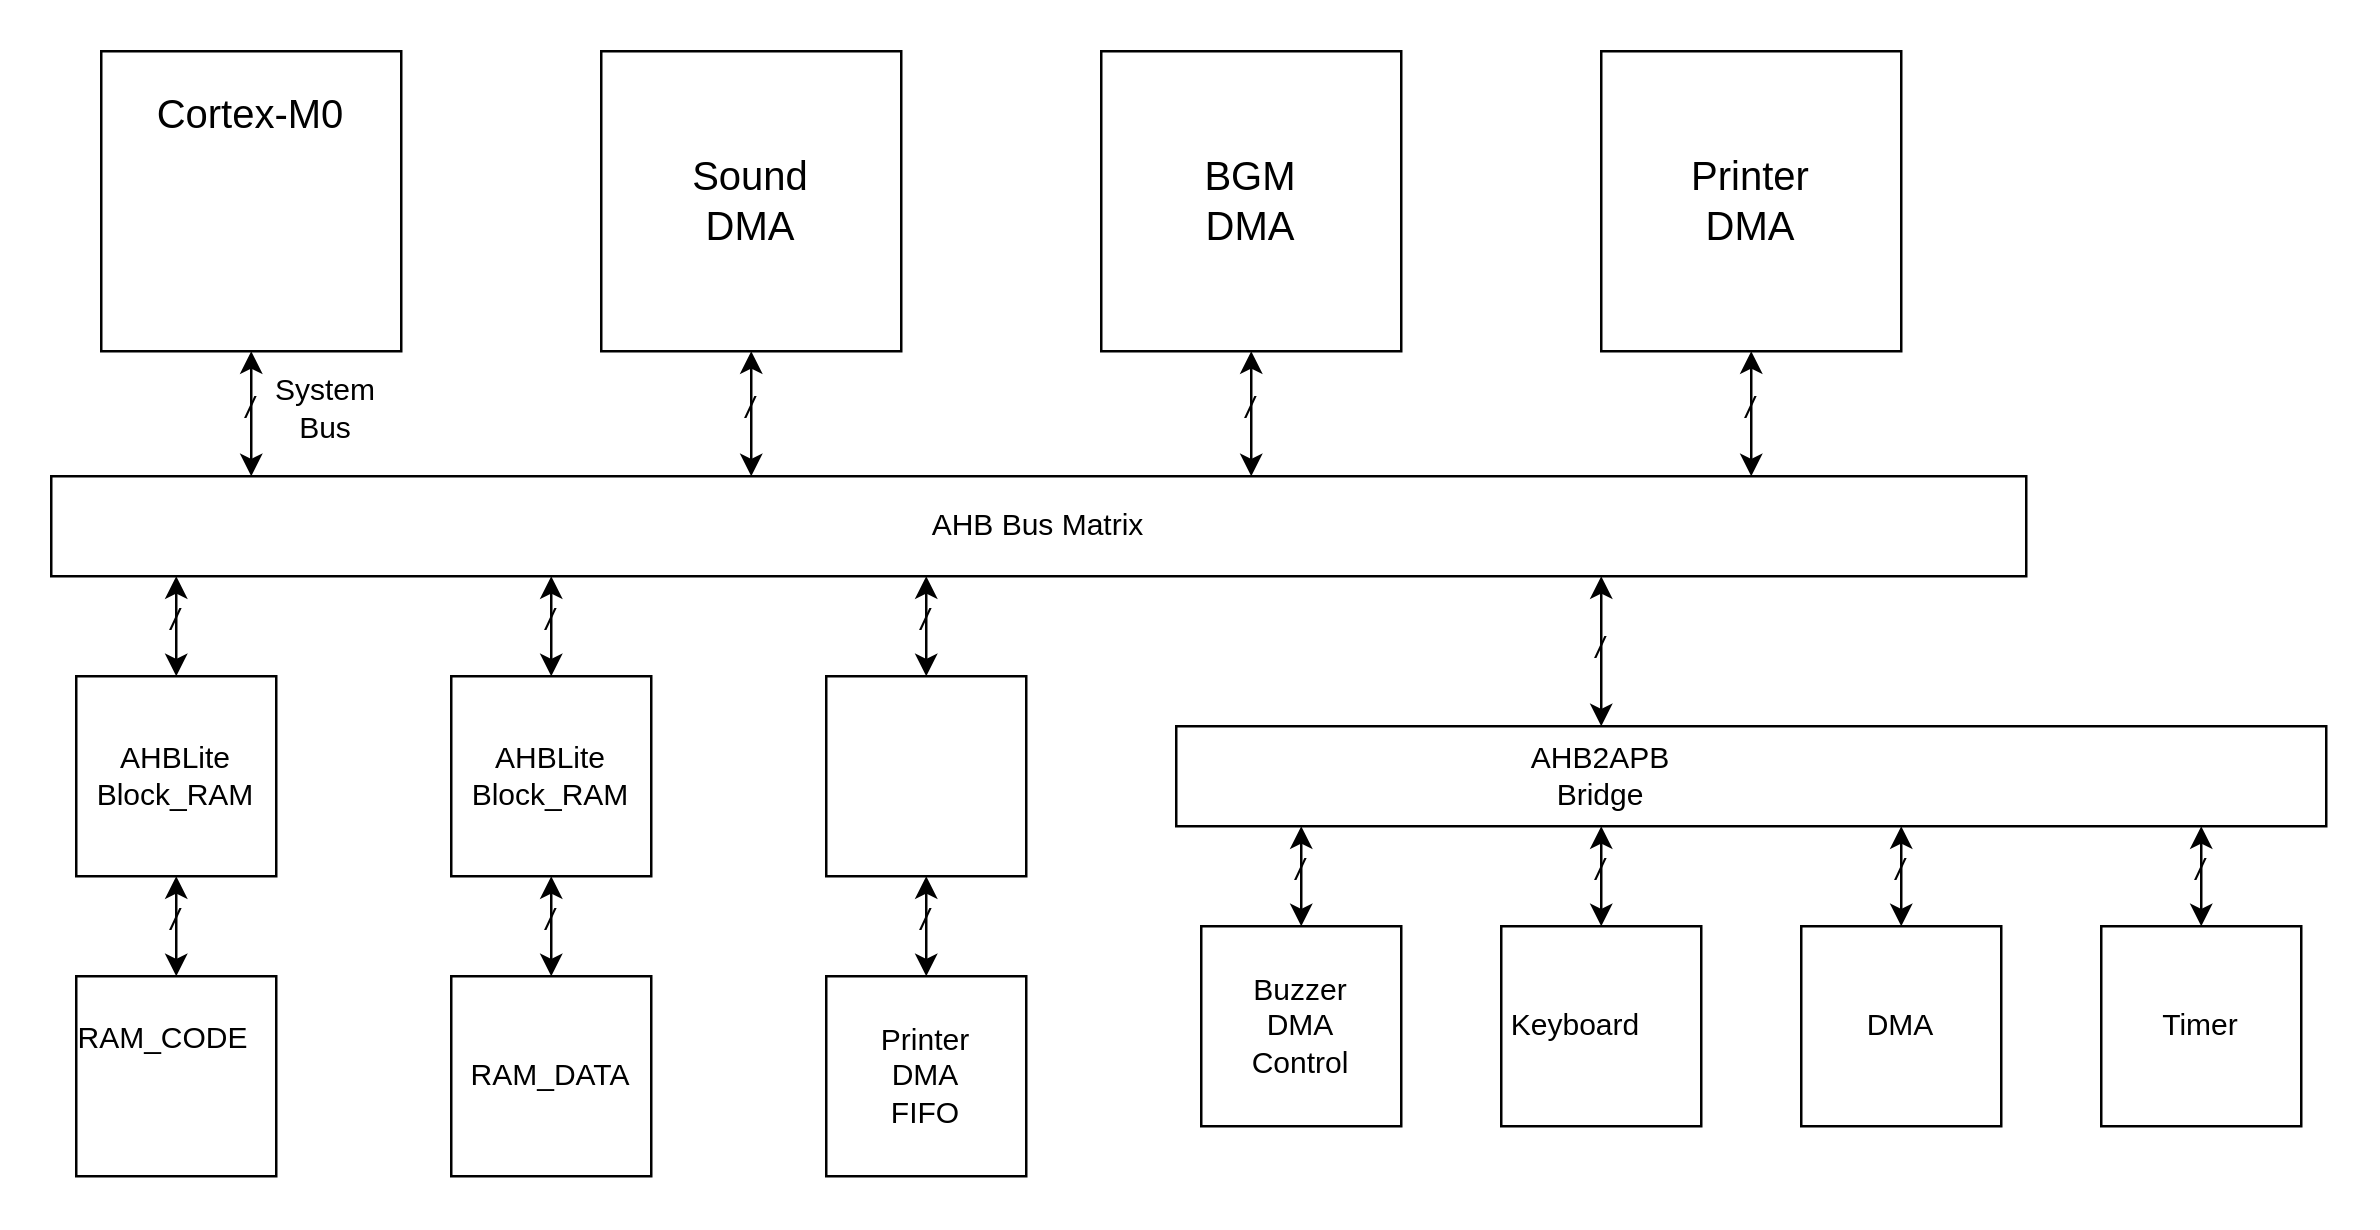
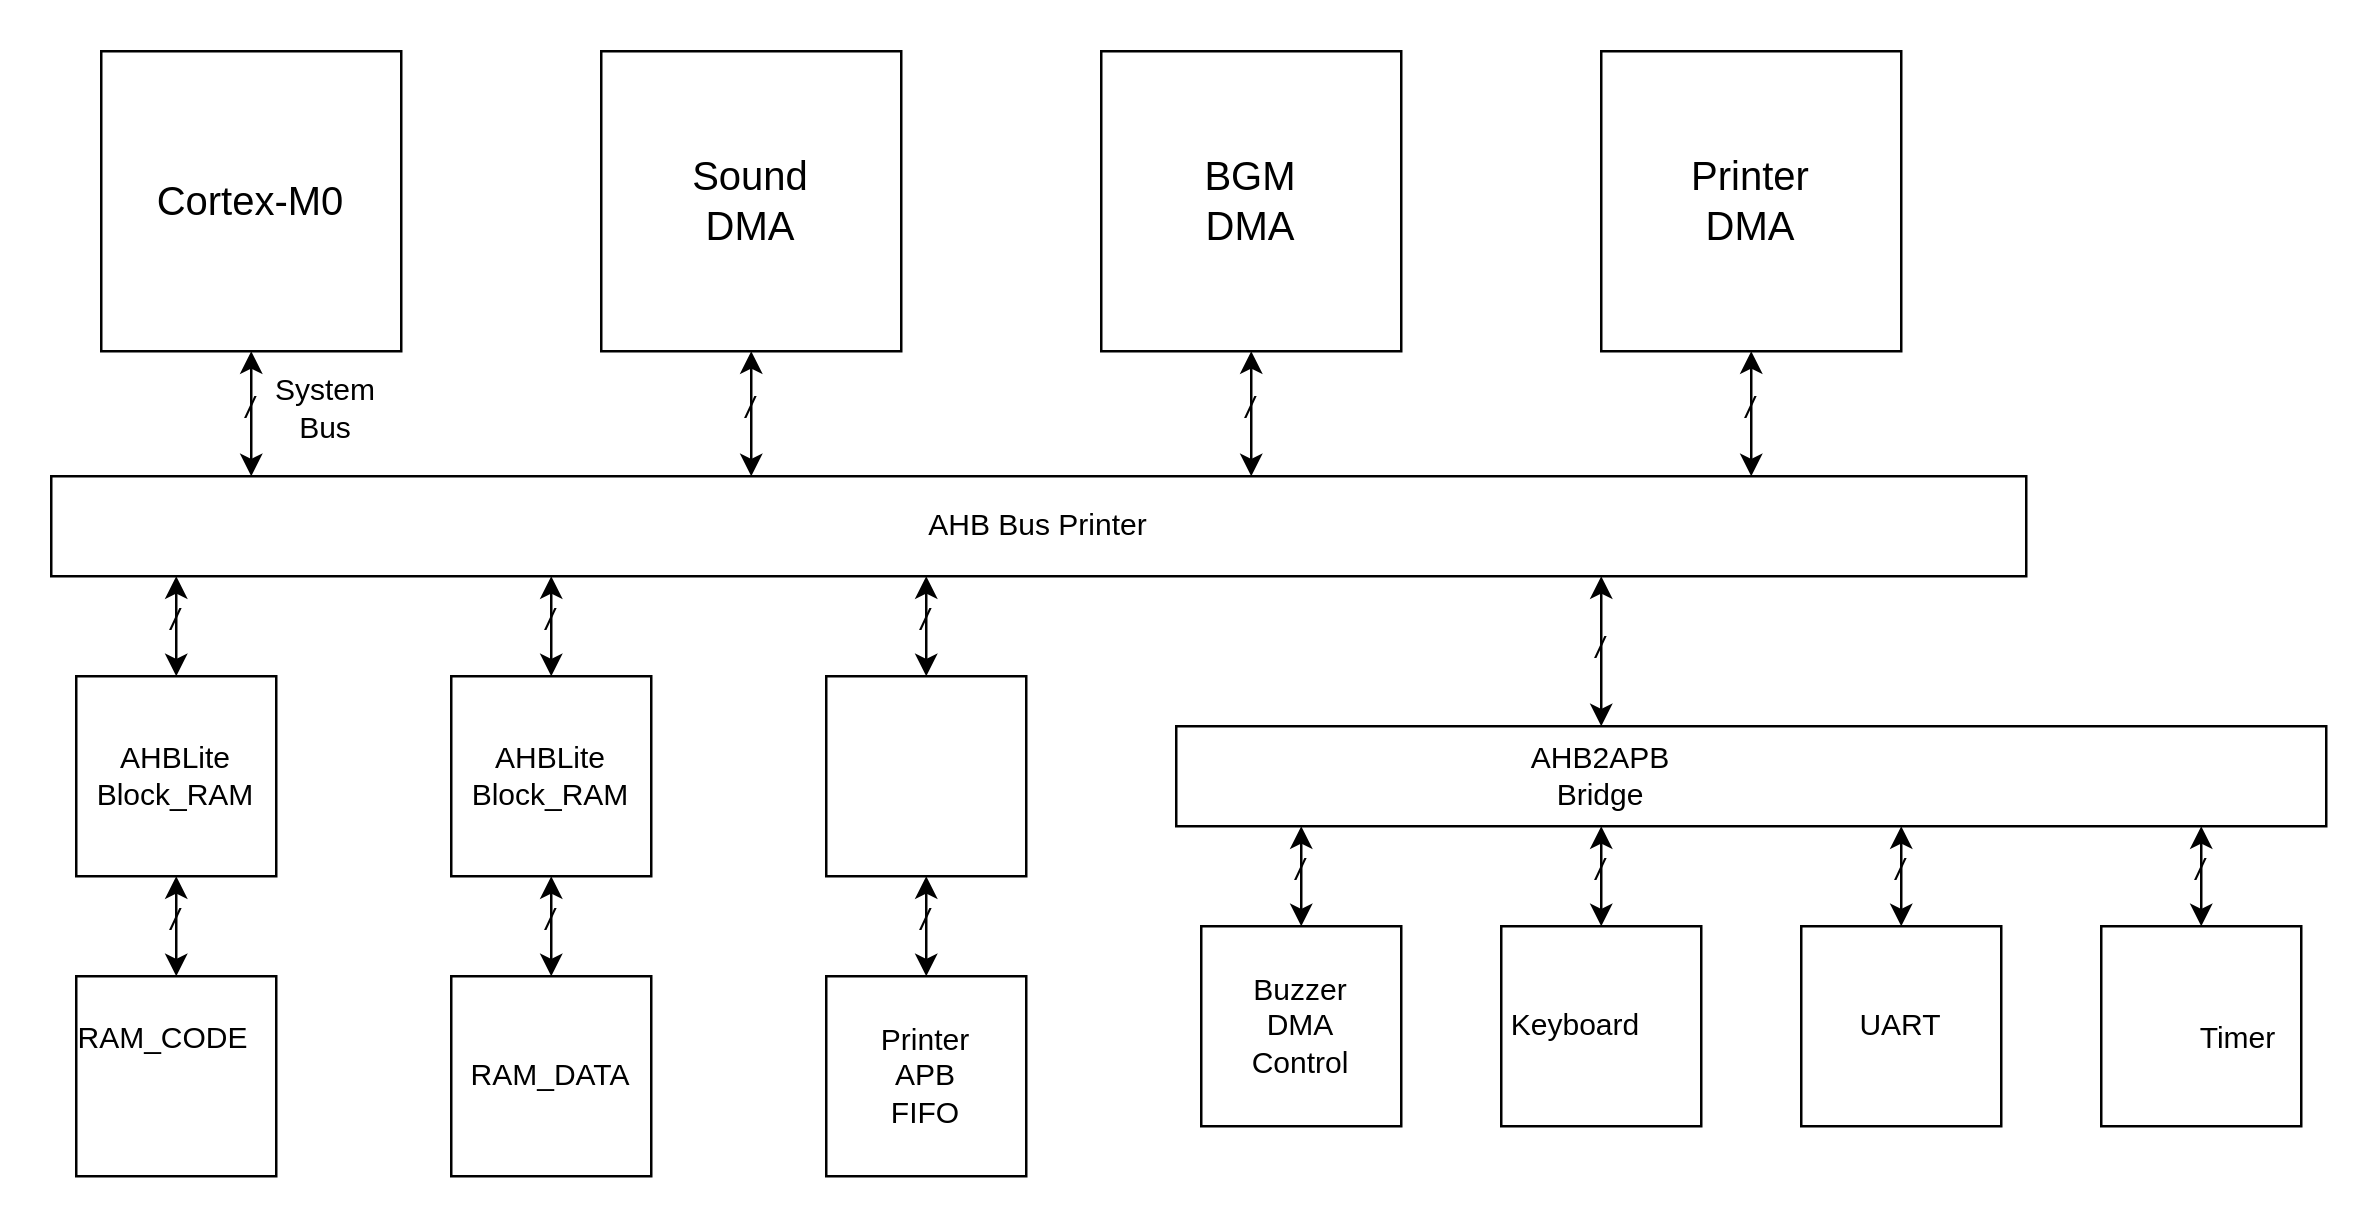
(251, 114) -> (251, 201)
(1039, 526) -> (1039, 526)
(1901, 1026) -> (1901, 1026)
(2201, 1026) -> (2239, 1039)
(926, 1076) -> (926, 1076)
